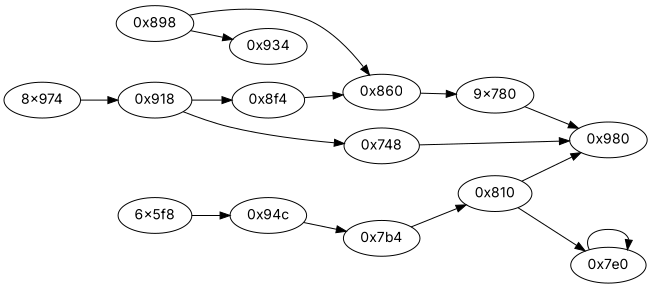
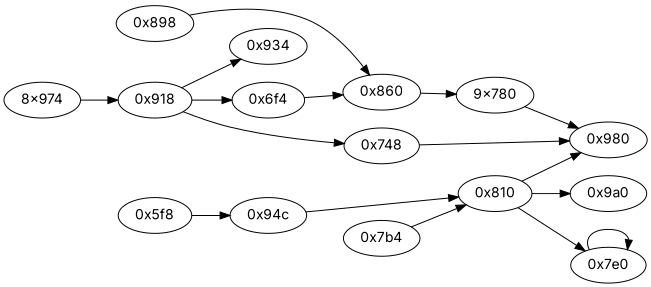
(207, 34) -> (207, 76)
(268, 100) -> (268, 100)
none -> (608, 194)
(155, 215) -> (155, 215)
(320, 226) -> (377, 205)
